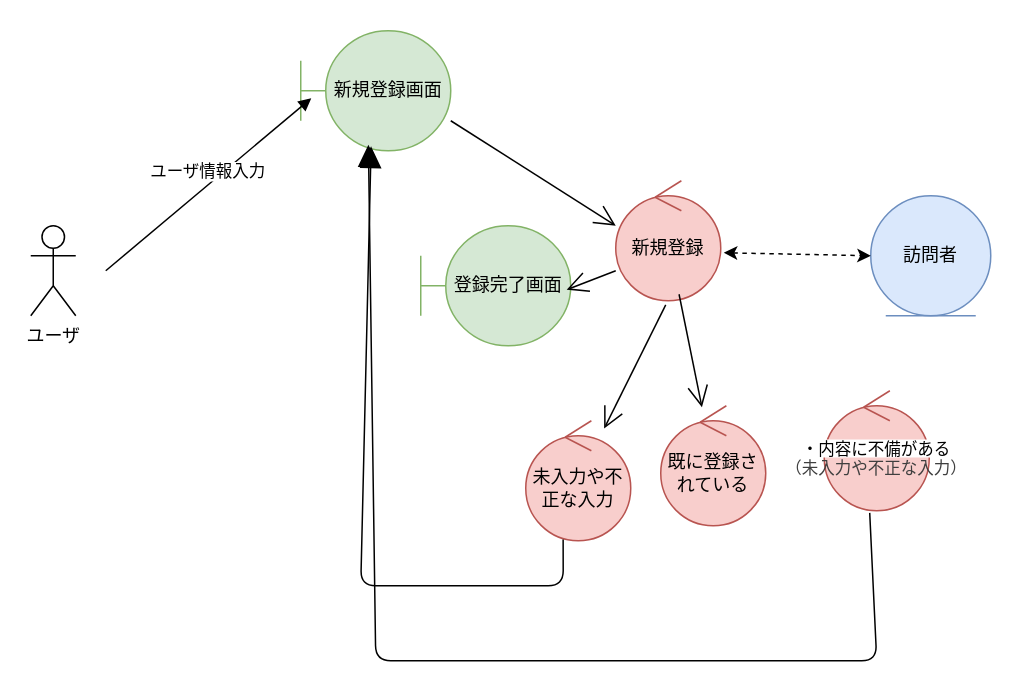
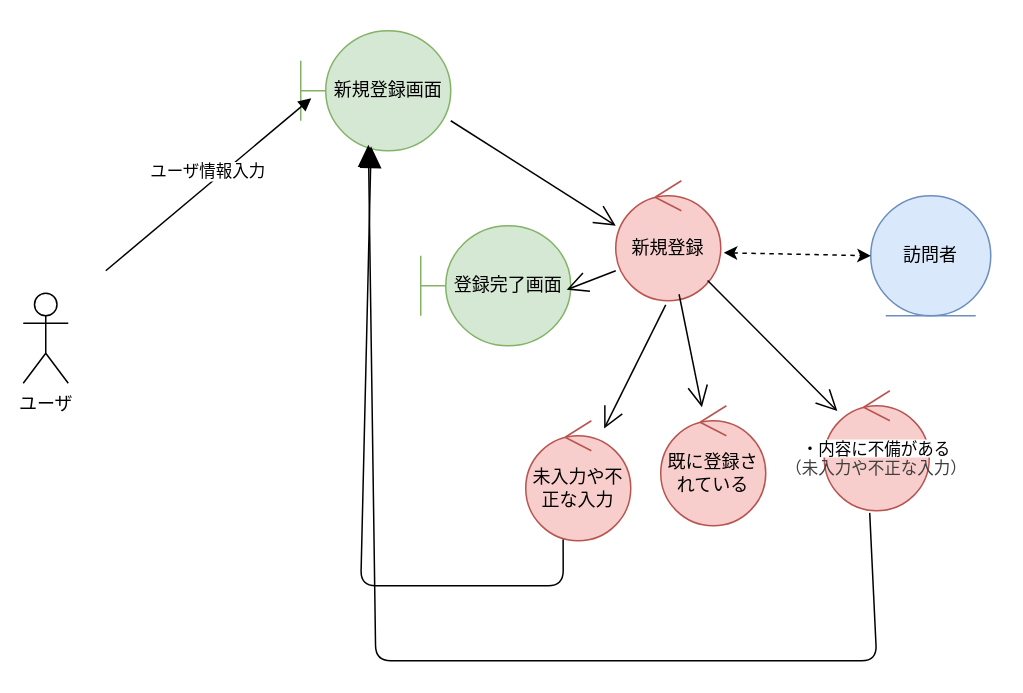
(53, 271) -> (46, 338)
none -> (771, 345)
